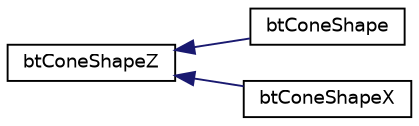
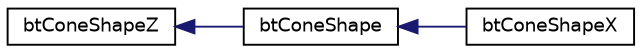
(219, 82) -> (442, 27)
